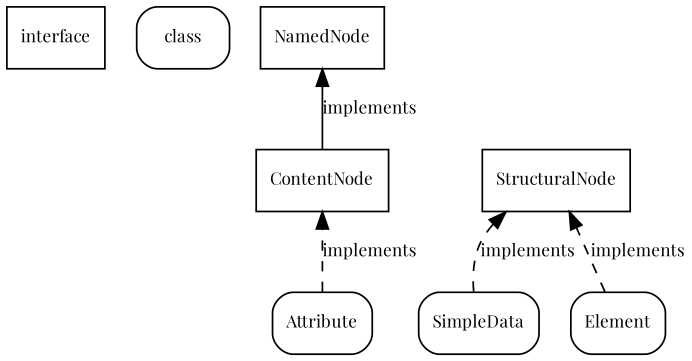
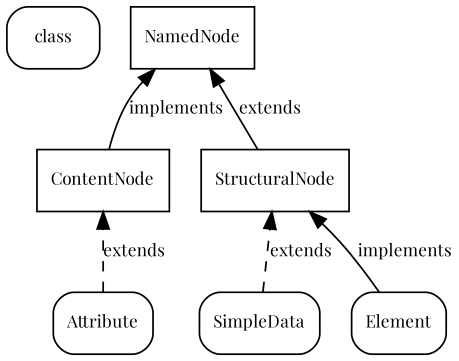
(56, 38) -> none
none -> (238, 117)
(370, 252) -> (135, 252)
(528, 252) -> (302, 252)
(591, 260) -> (352, 256)
